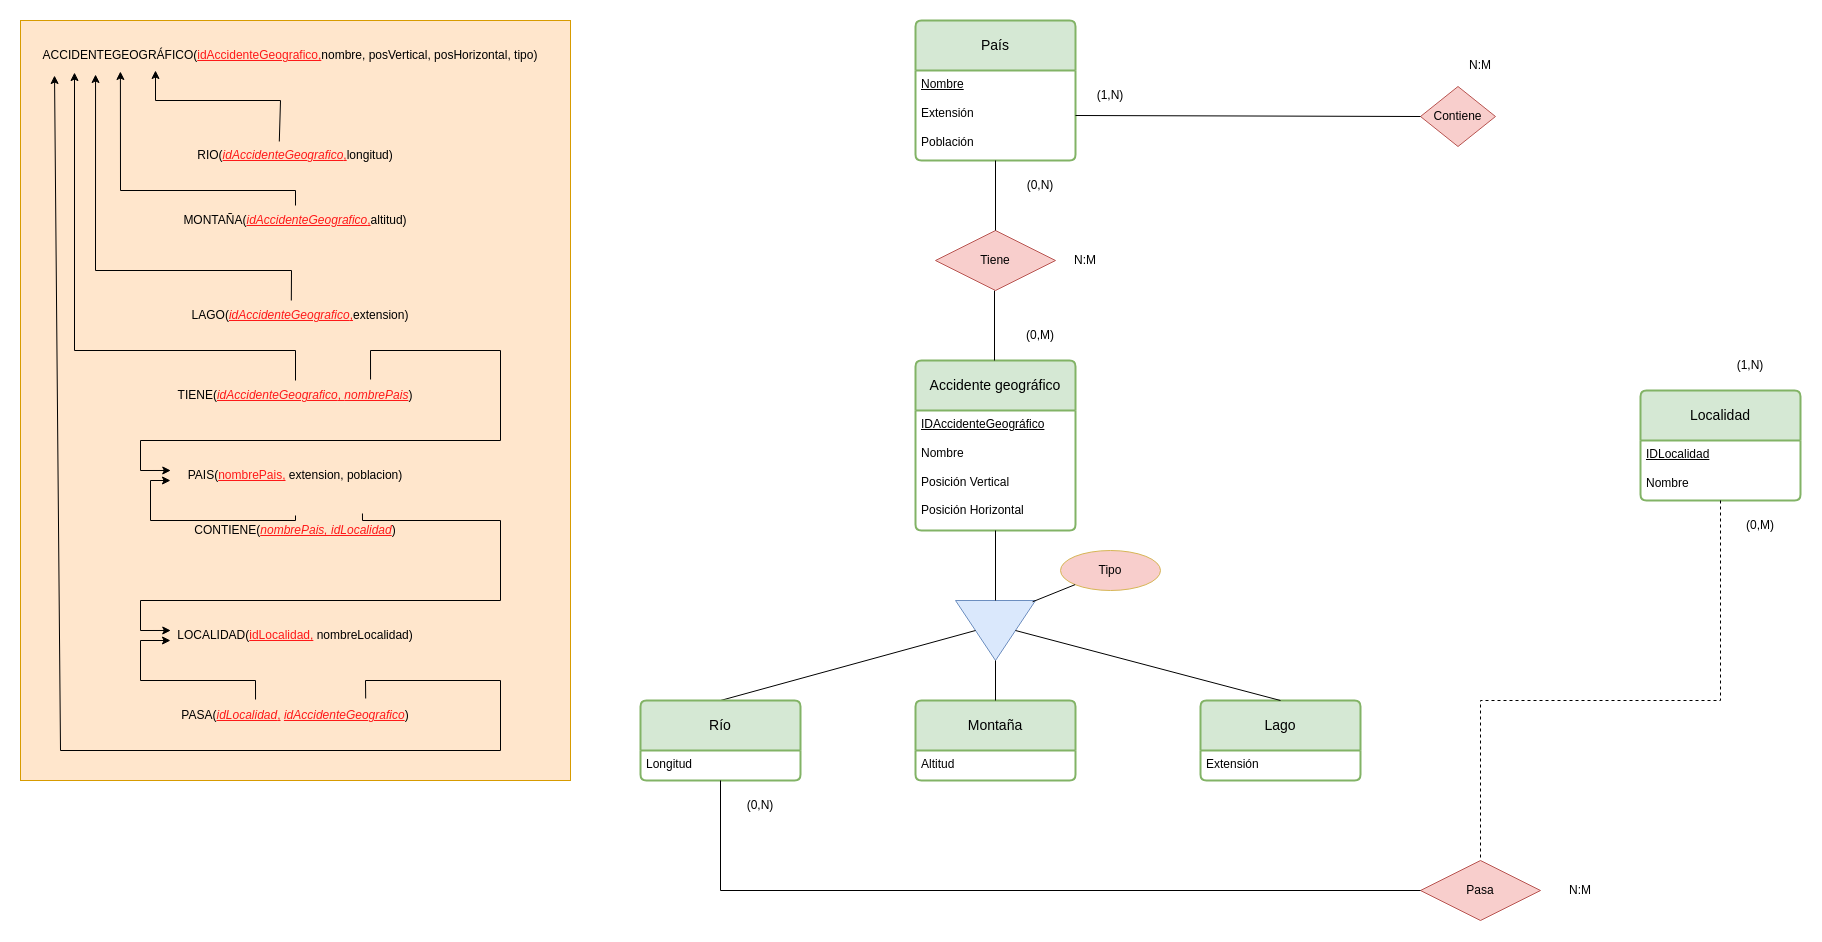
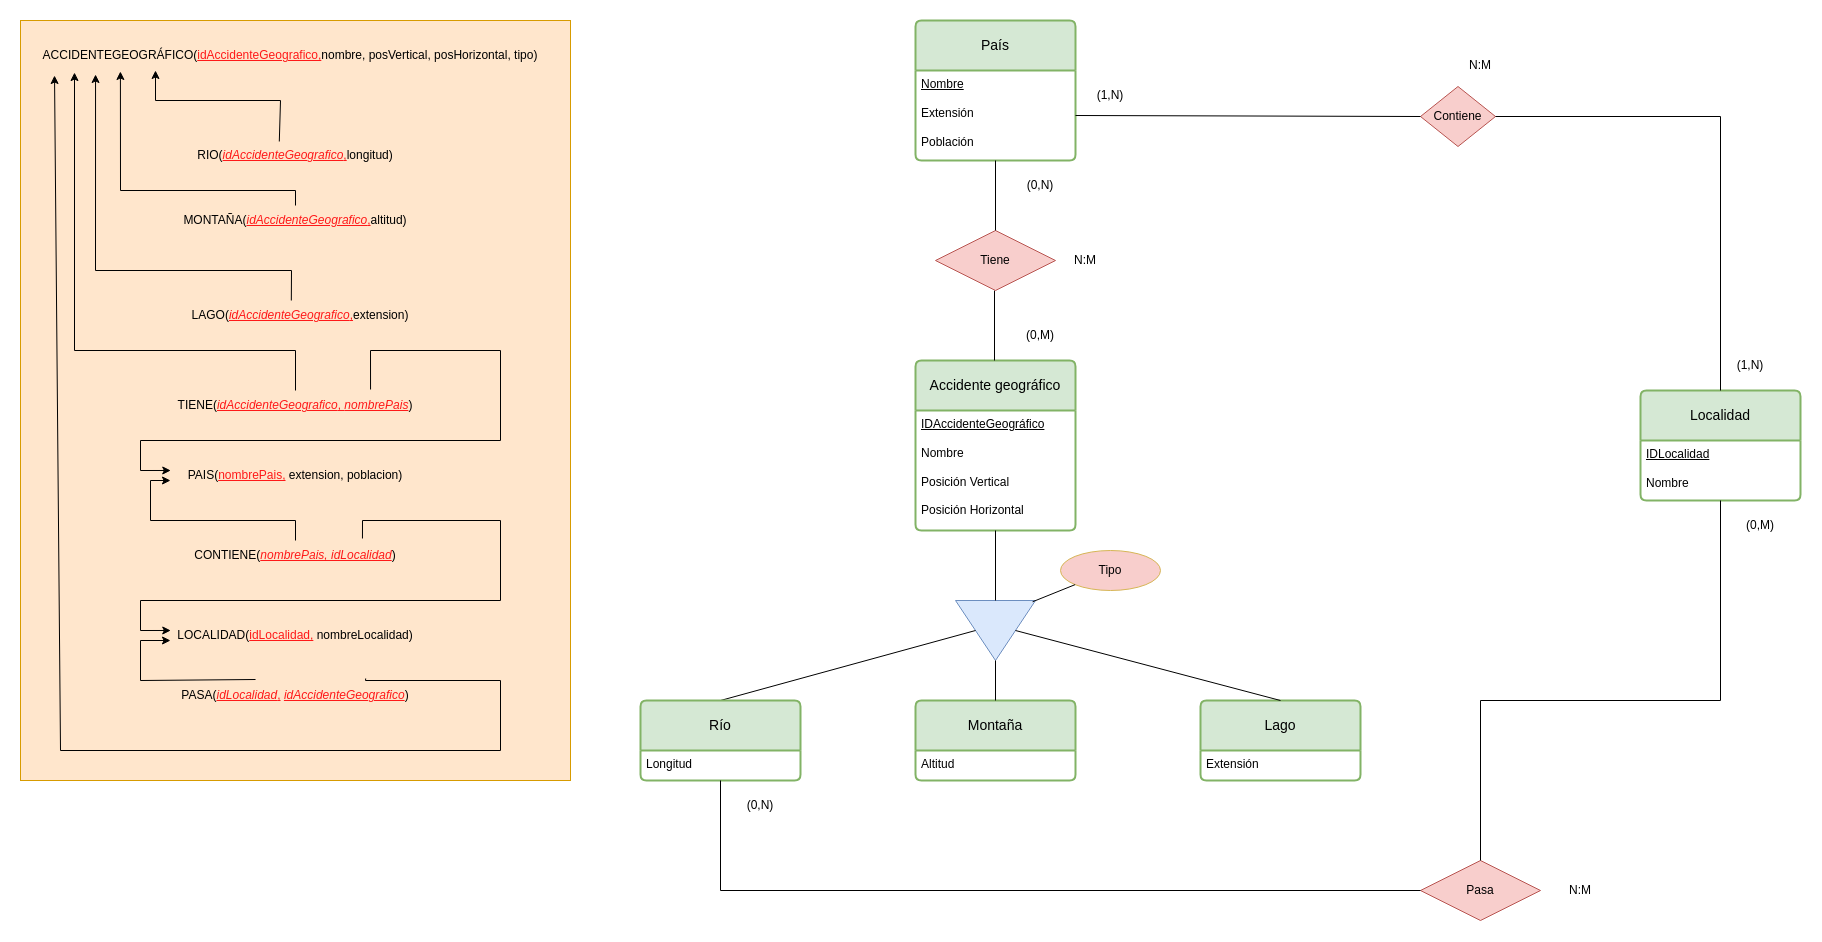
none -> (1721, 142)
(296, 396) -> (296, 406)
(296, 531) -> (296, 556)
(1621, 701) -> (1621, 701)
(296, 716) -> (296, 696)
